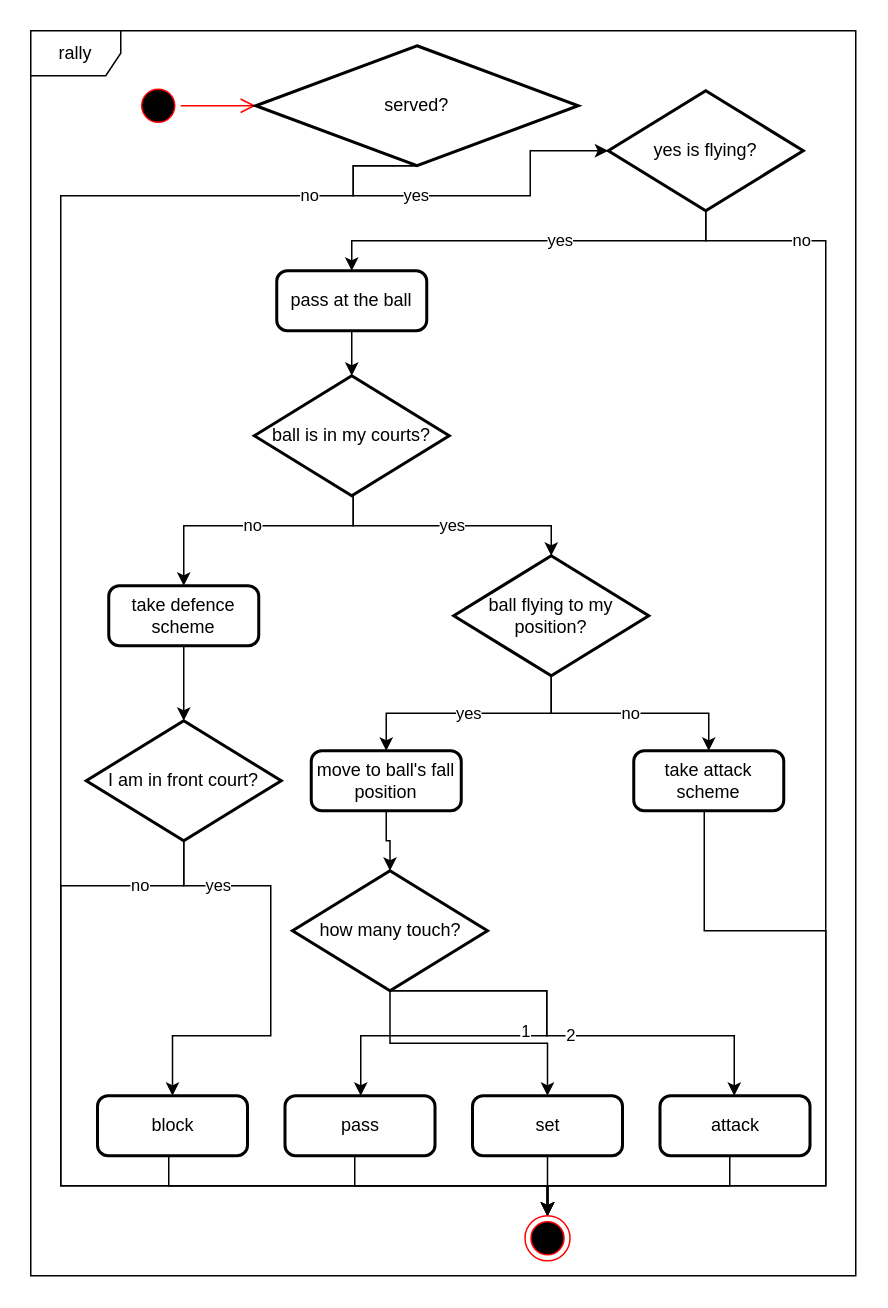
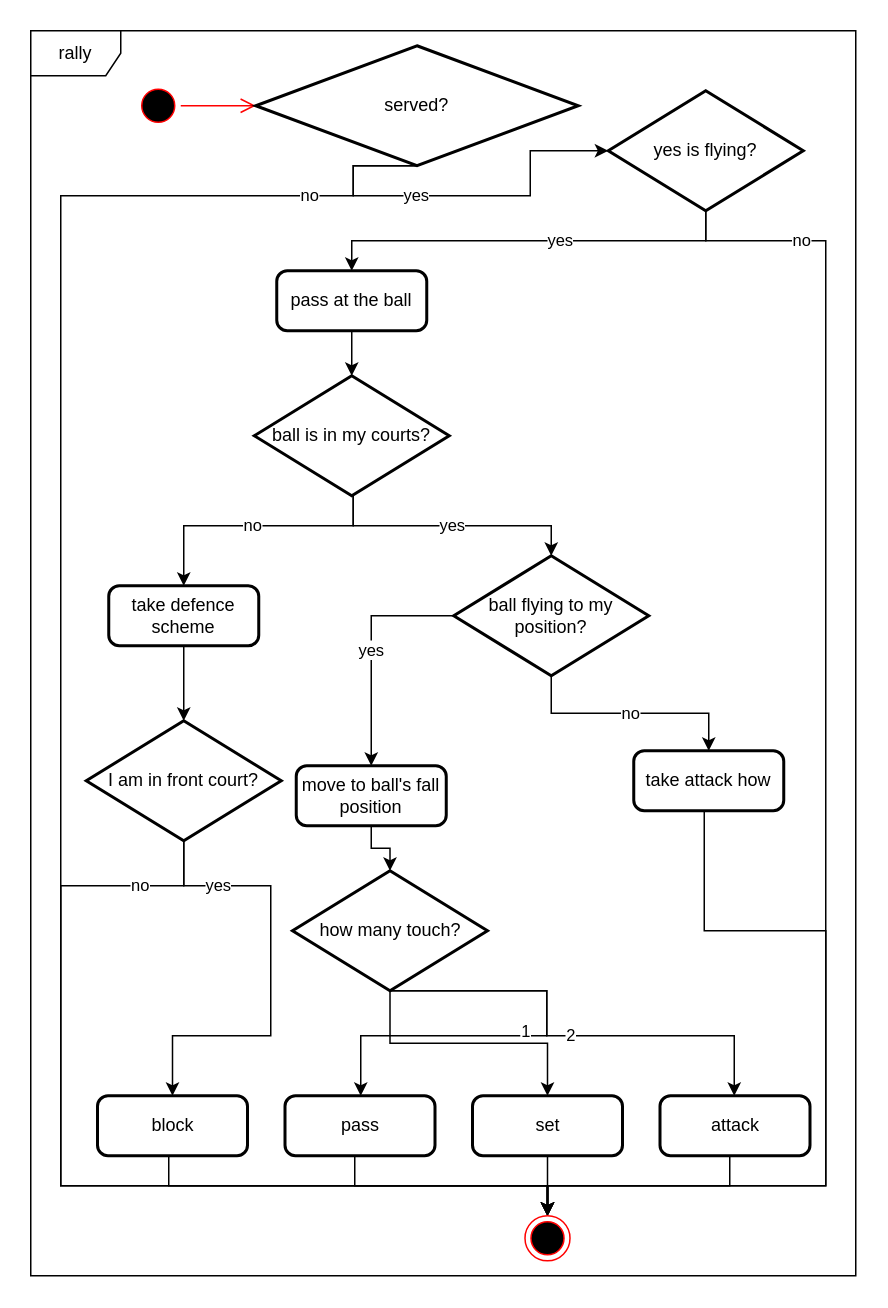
(386, 781) -> (371, 796)
(709, 781) -> (709, 781)
